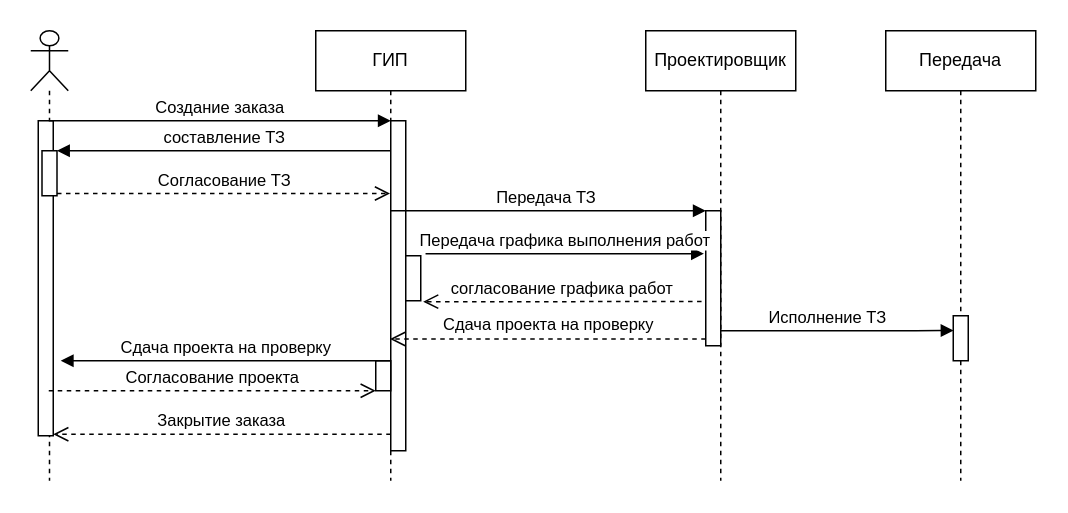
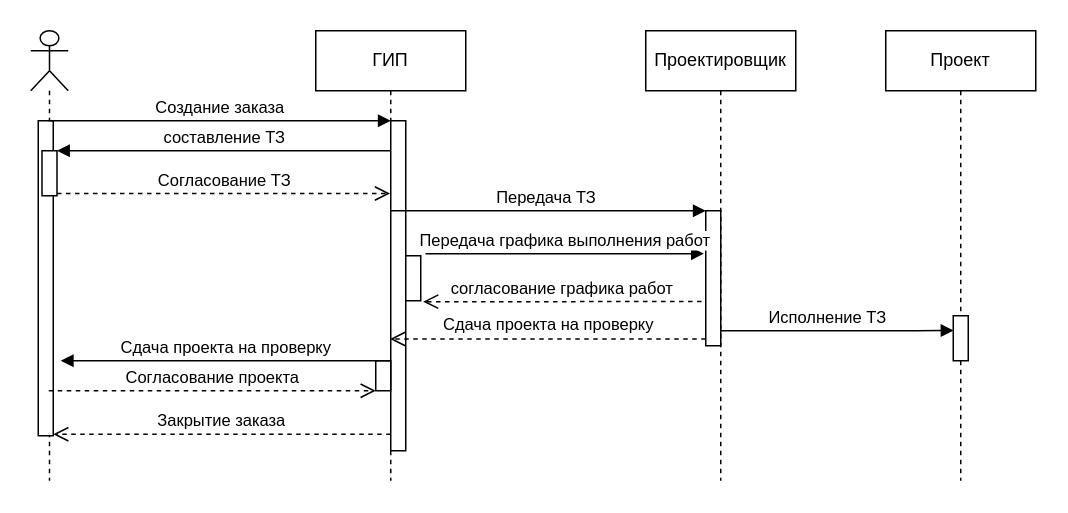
(961, 61) -> (961, 61)
